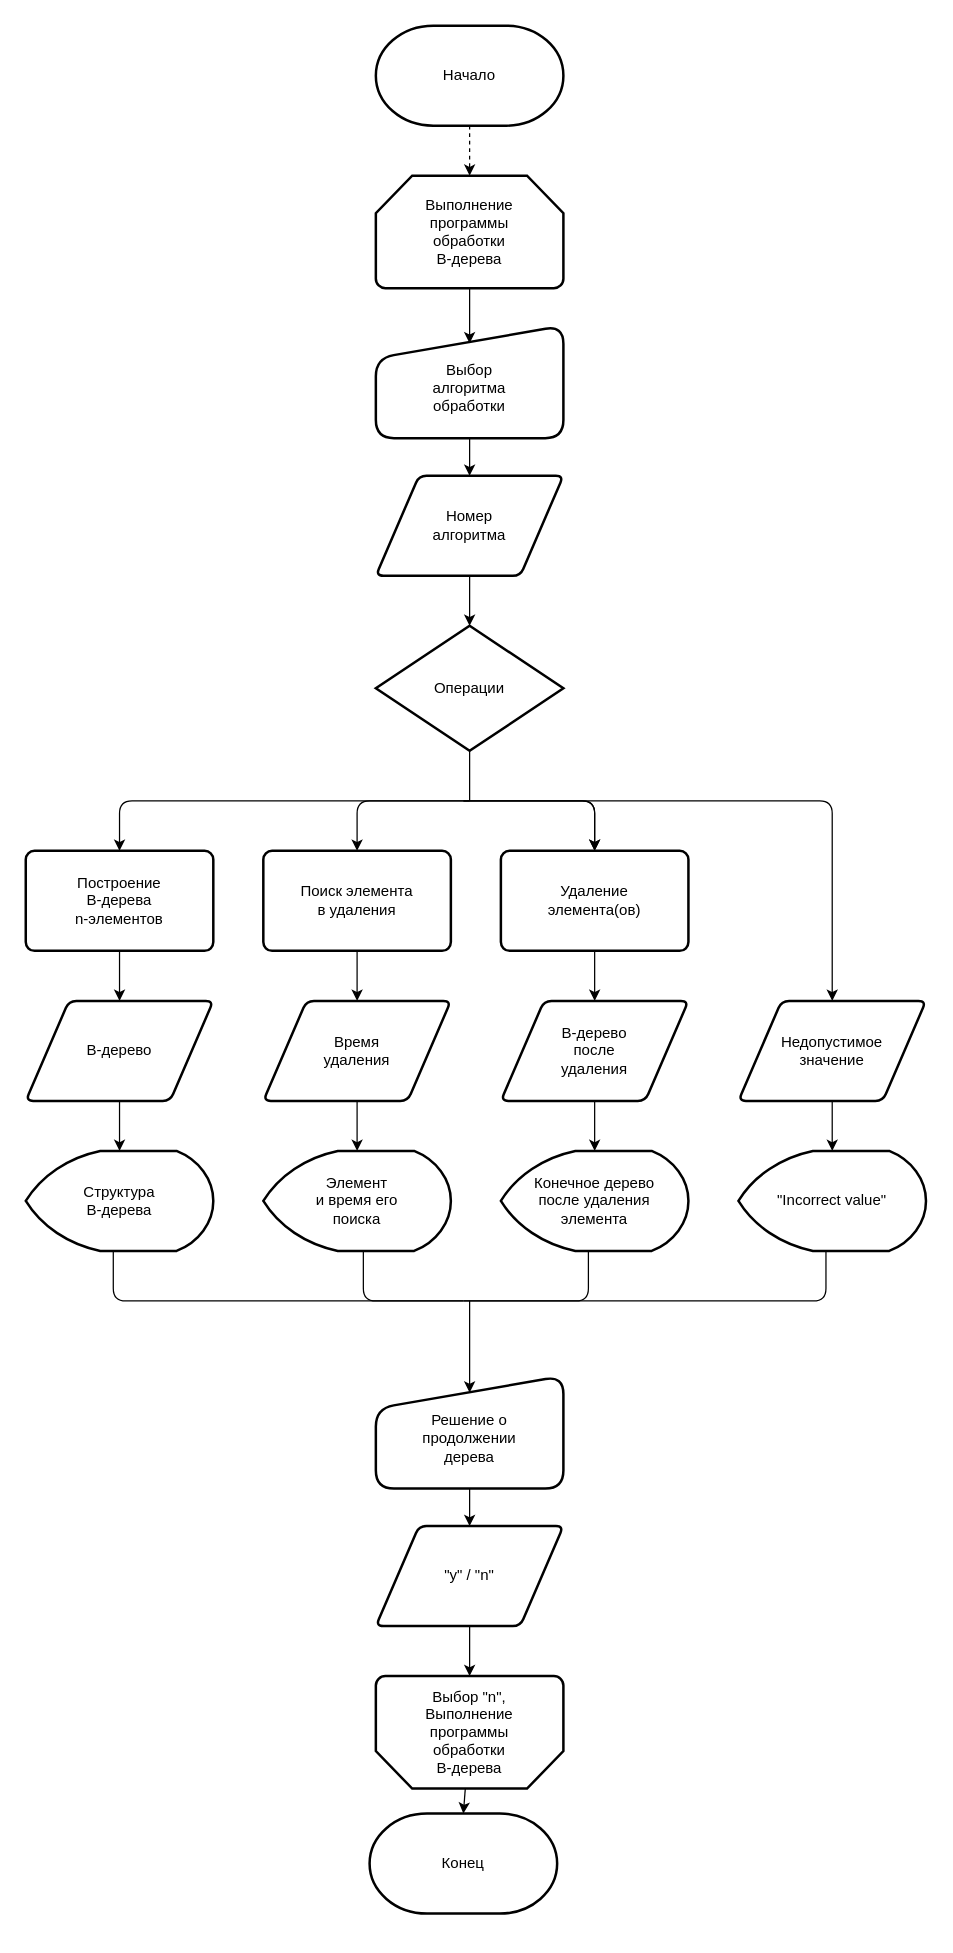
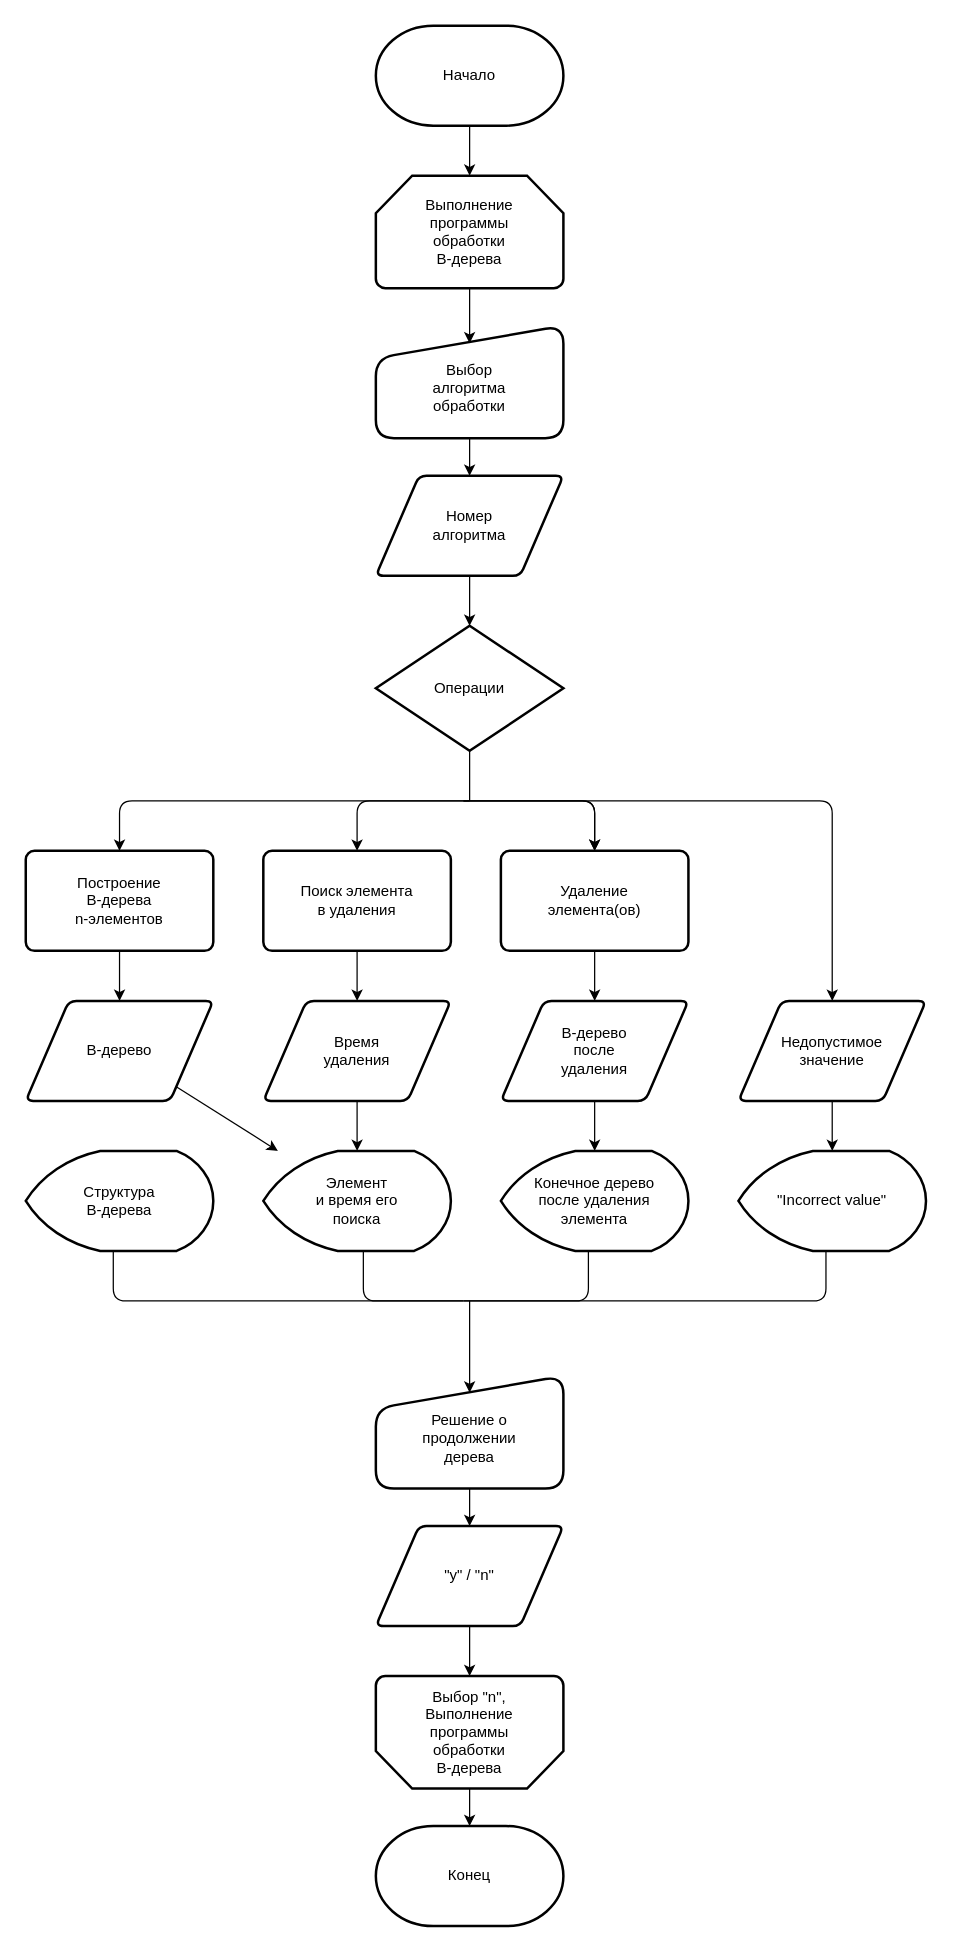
(469, 146) -> (469, 146)
(119, 1122) -> (224, 1116)
(463, 1863) -> (469, 1876)
